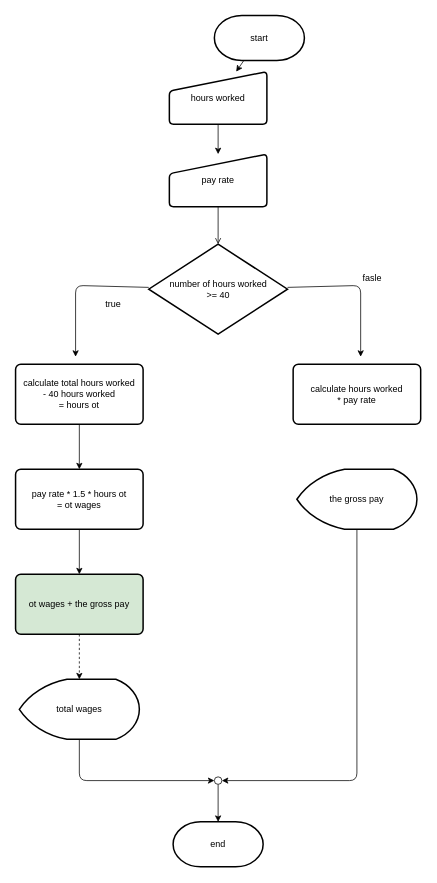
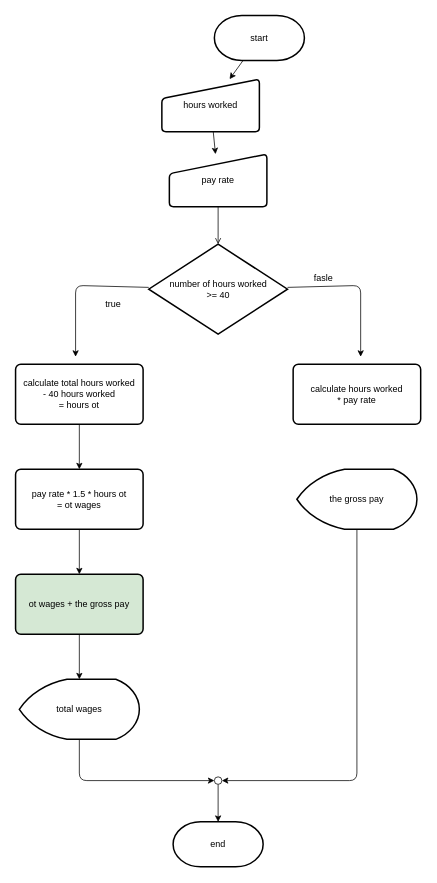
(218, 98) -> (210, 105)
(372, 278) -> (323, 278)
(79, 654) -> (79, 654)
